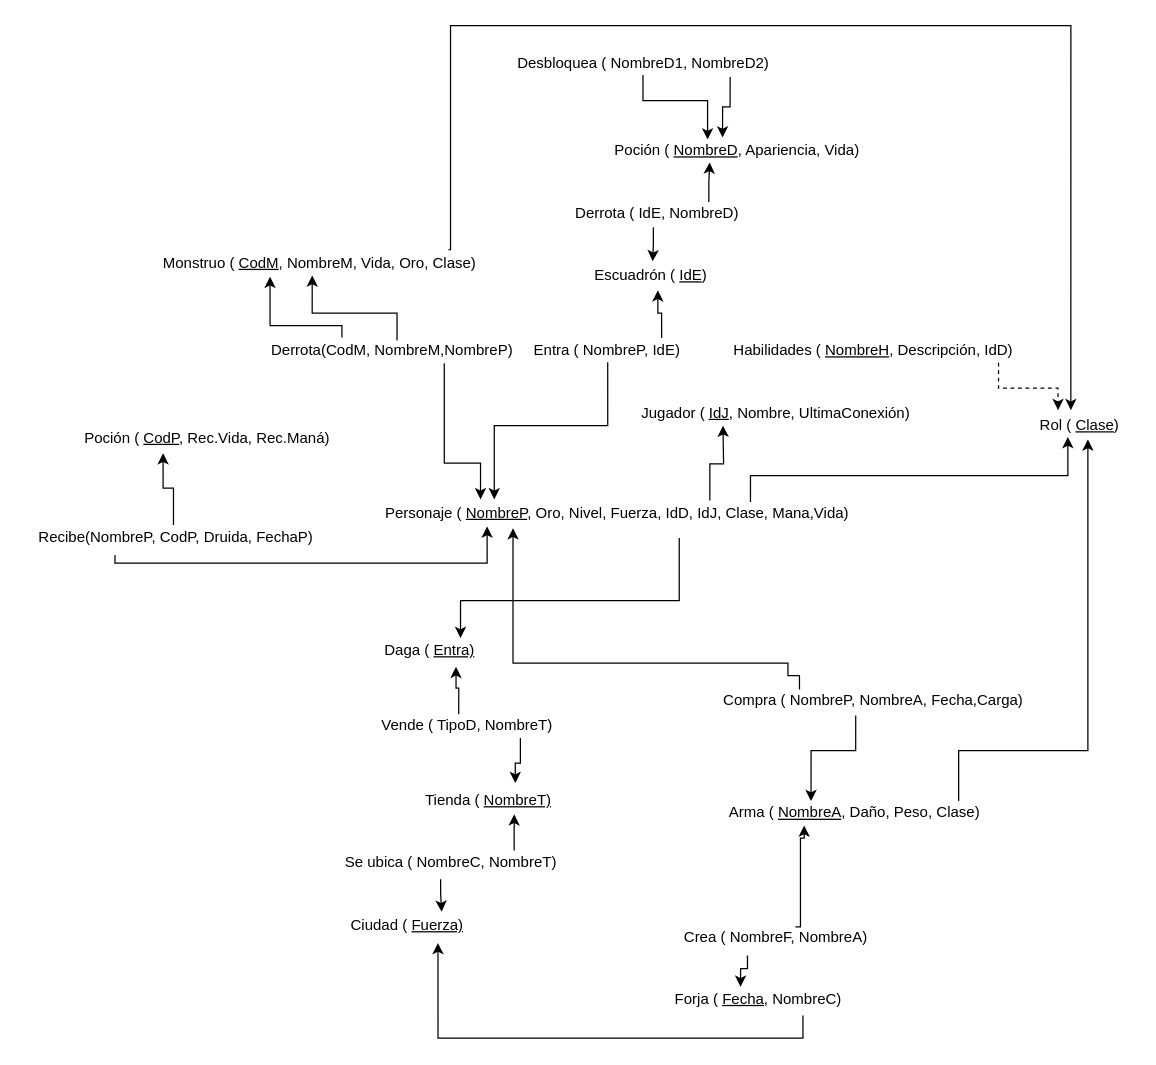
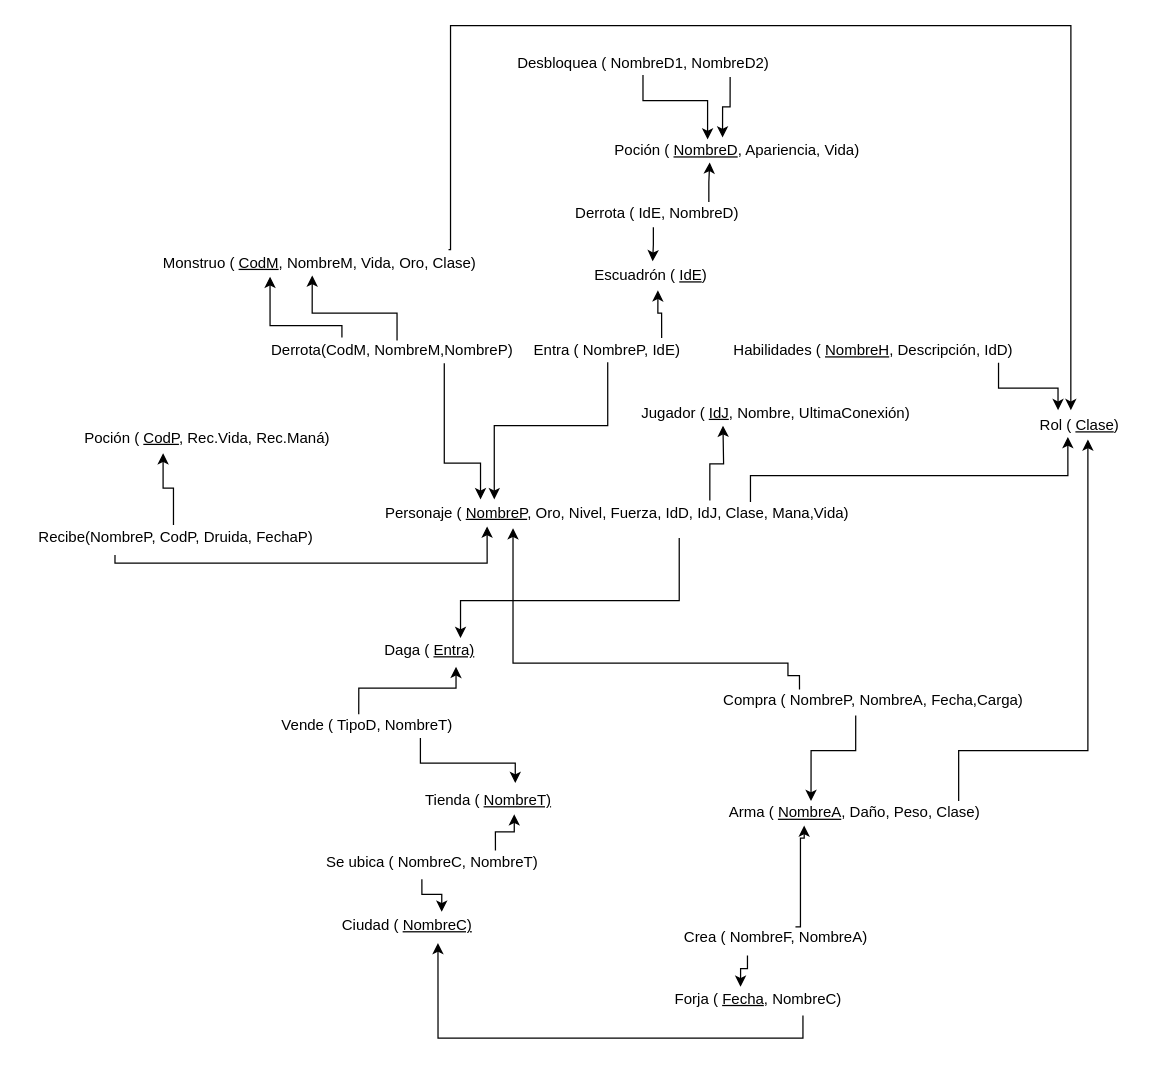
(1023, 388) -> (1023, 388)
(467, 726) -> (367, 726)
(451, 863) -> (432, 863)
(408, 926) -> (408, 926)
